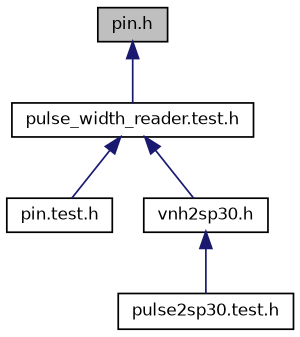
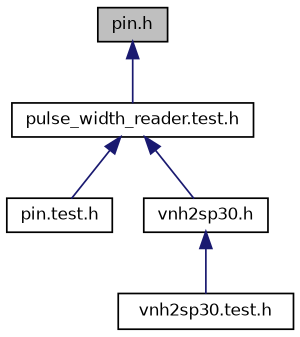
(206, 311) -> (206, 311)
